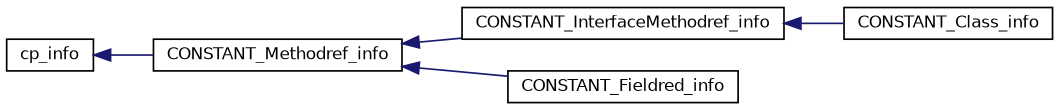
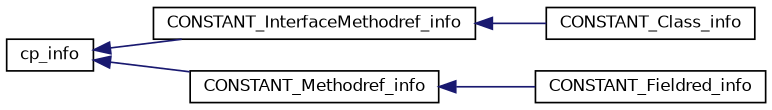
(441, 40) -> (146, 44)
